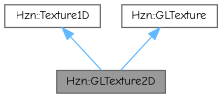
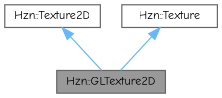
(53, 16) -> (53, 16)
(170, 16) -> (170, 16)
